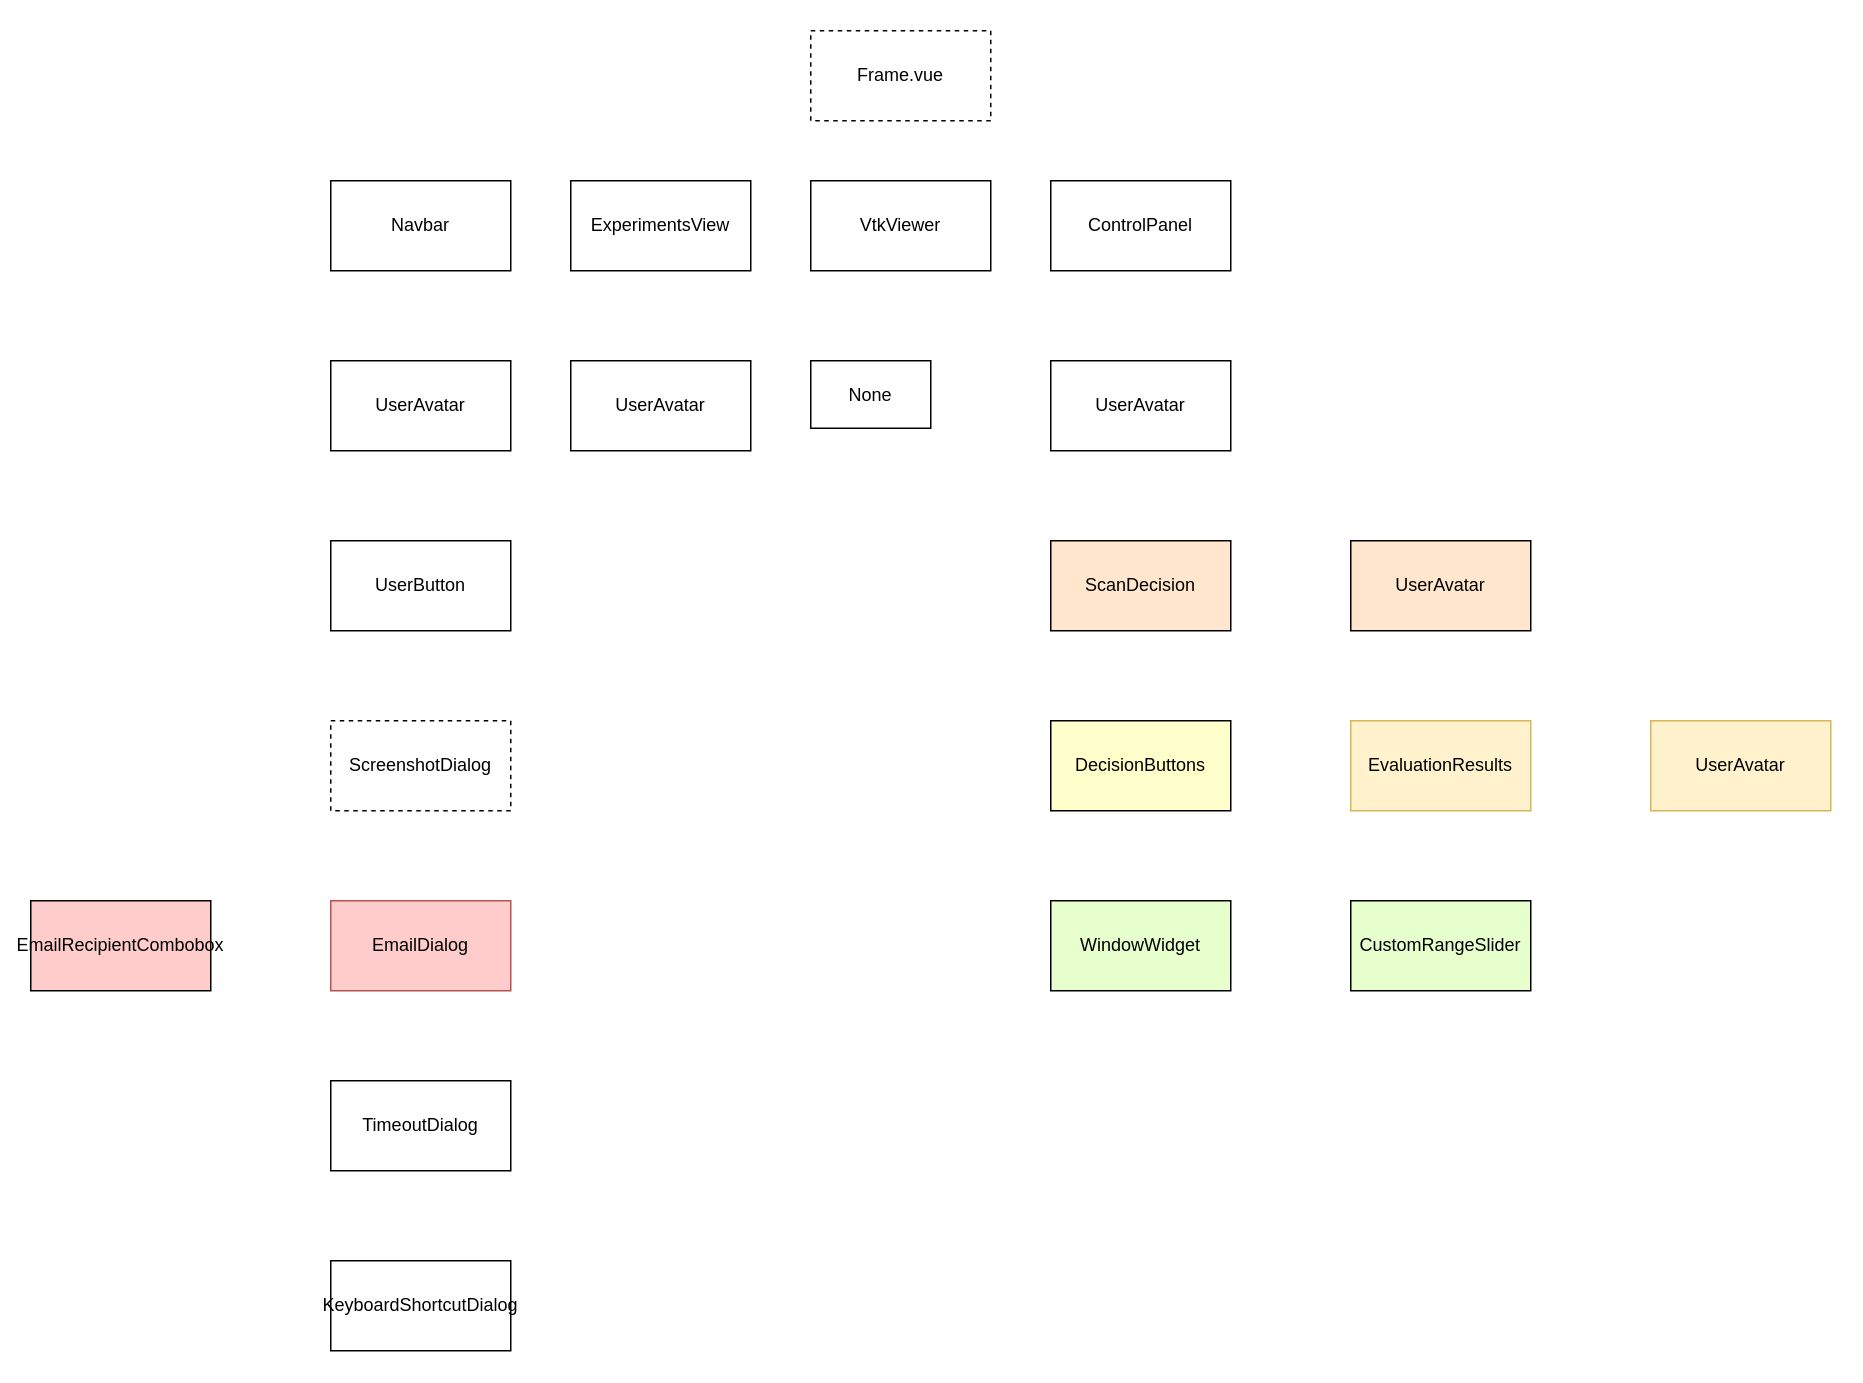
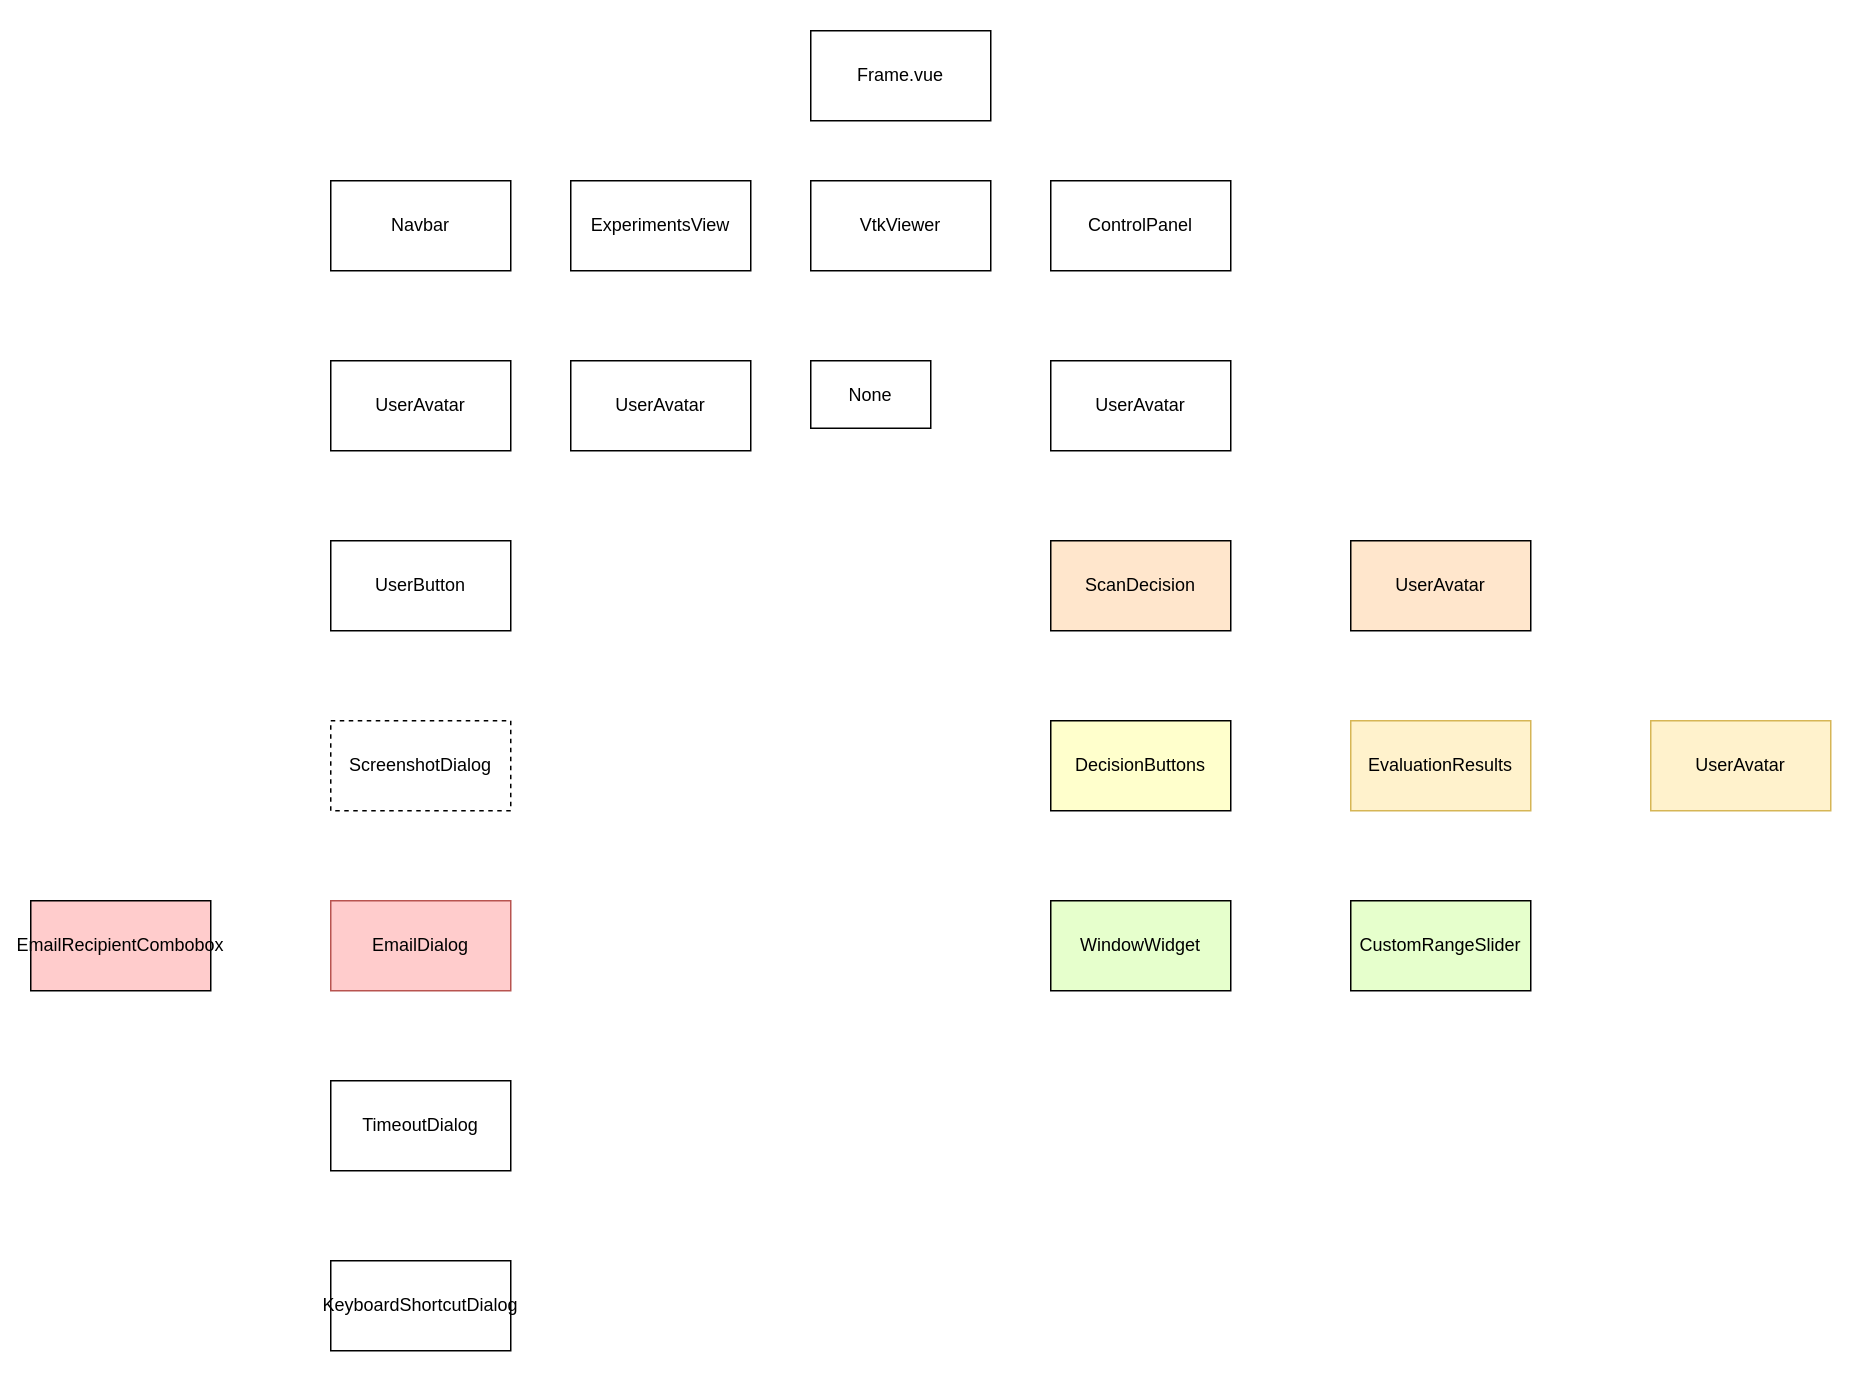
(901, 76) -> (901, 76)
